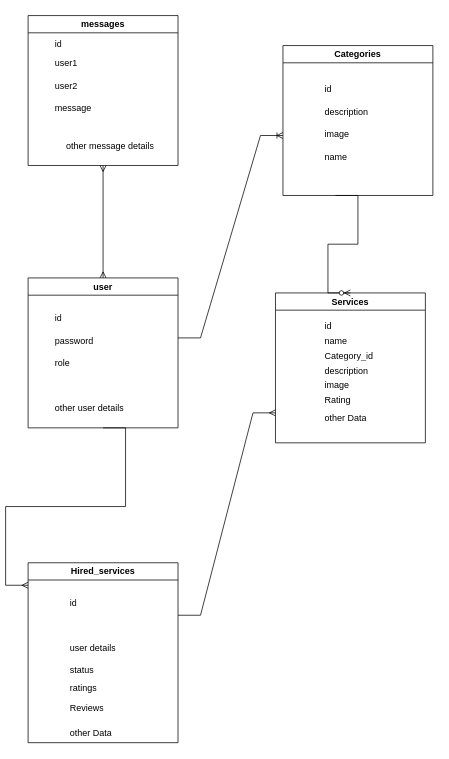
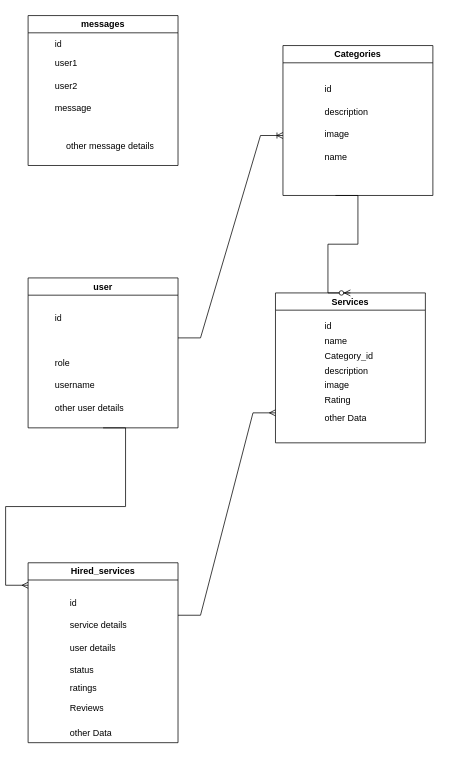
(103, 274) -> none
(81, 342) -> none
none -> (77, 387)
none -> (103, 627)
